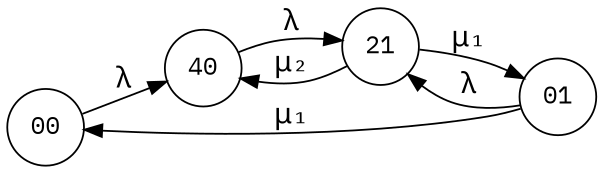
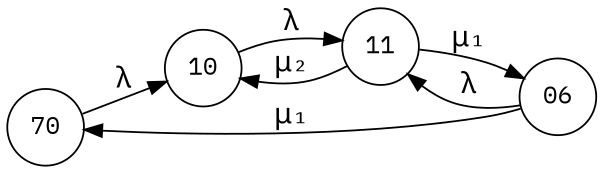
(381, 47) -> (381, 47)
(203, 68) -> (203, 68)
(558, 97) -> (558, 97)
(46, 127) -> (46, 127)
